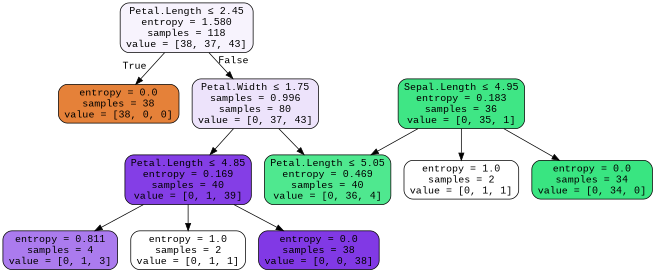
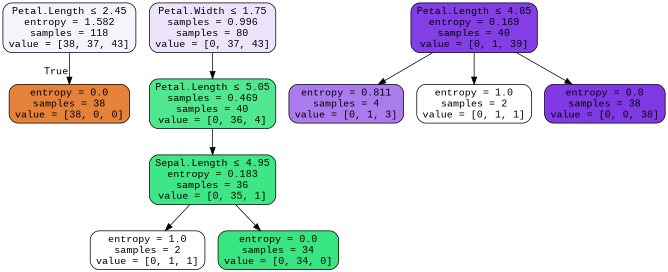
(187, 22) -> (69, 22)
(218, 63) -> none
(224, 139) -> none
(398, 140) -> (213, 138)
(328, 174) -> (213, 98)
